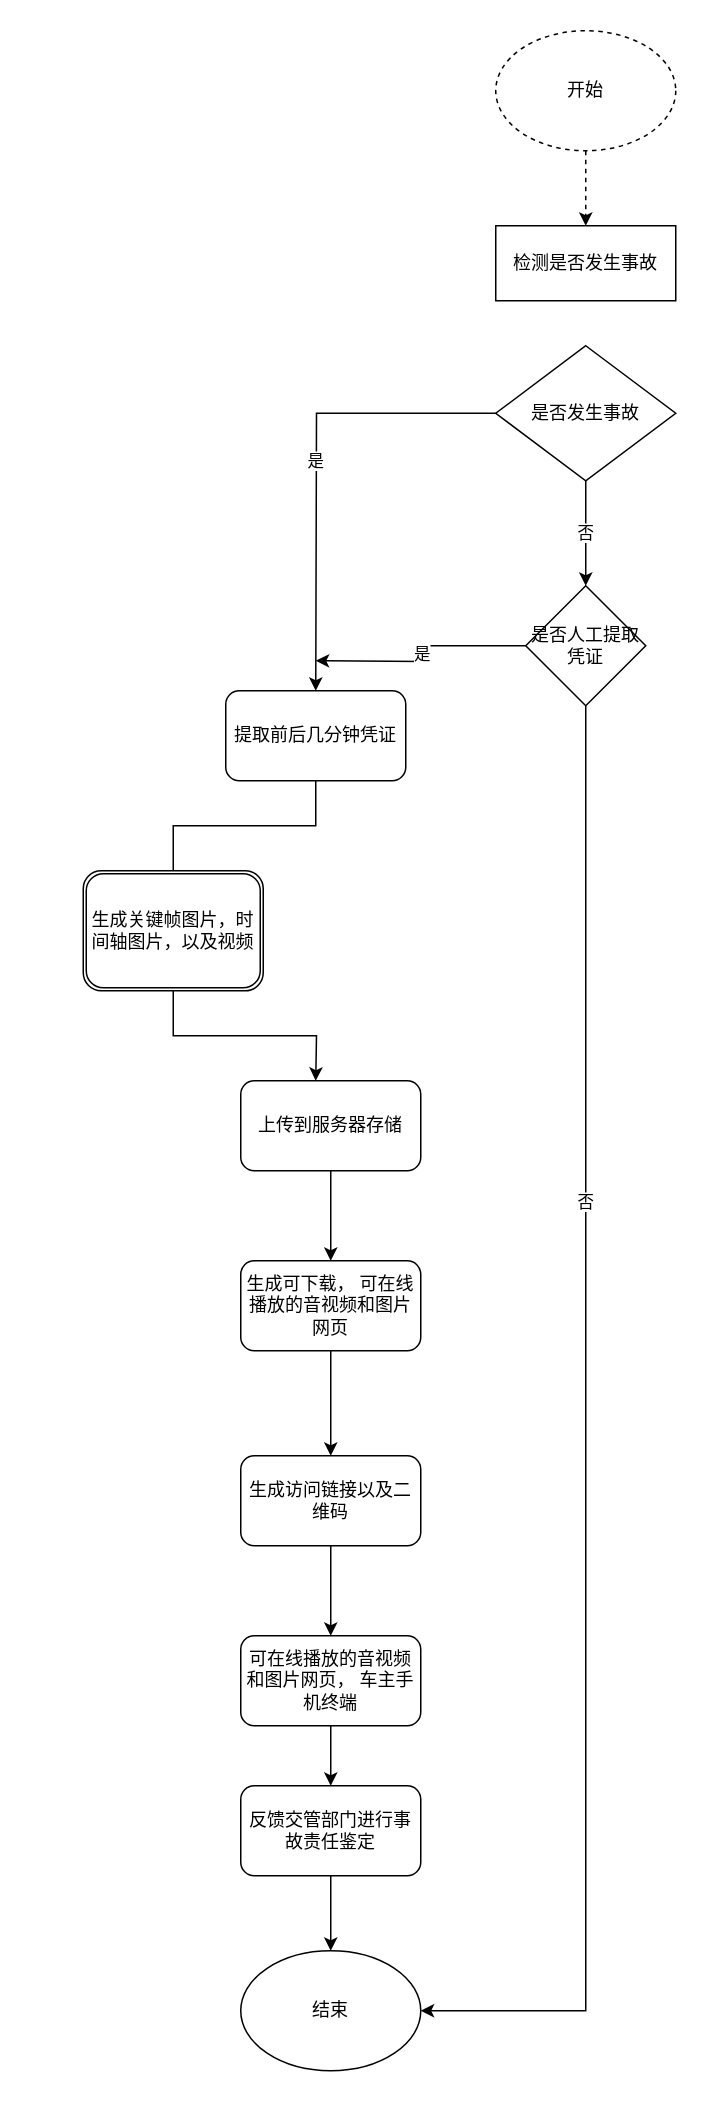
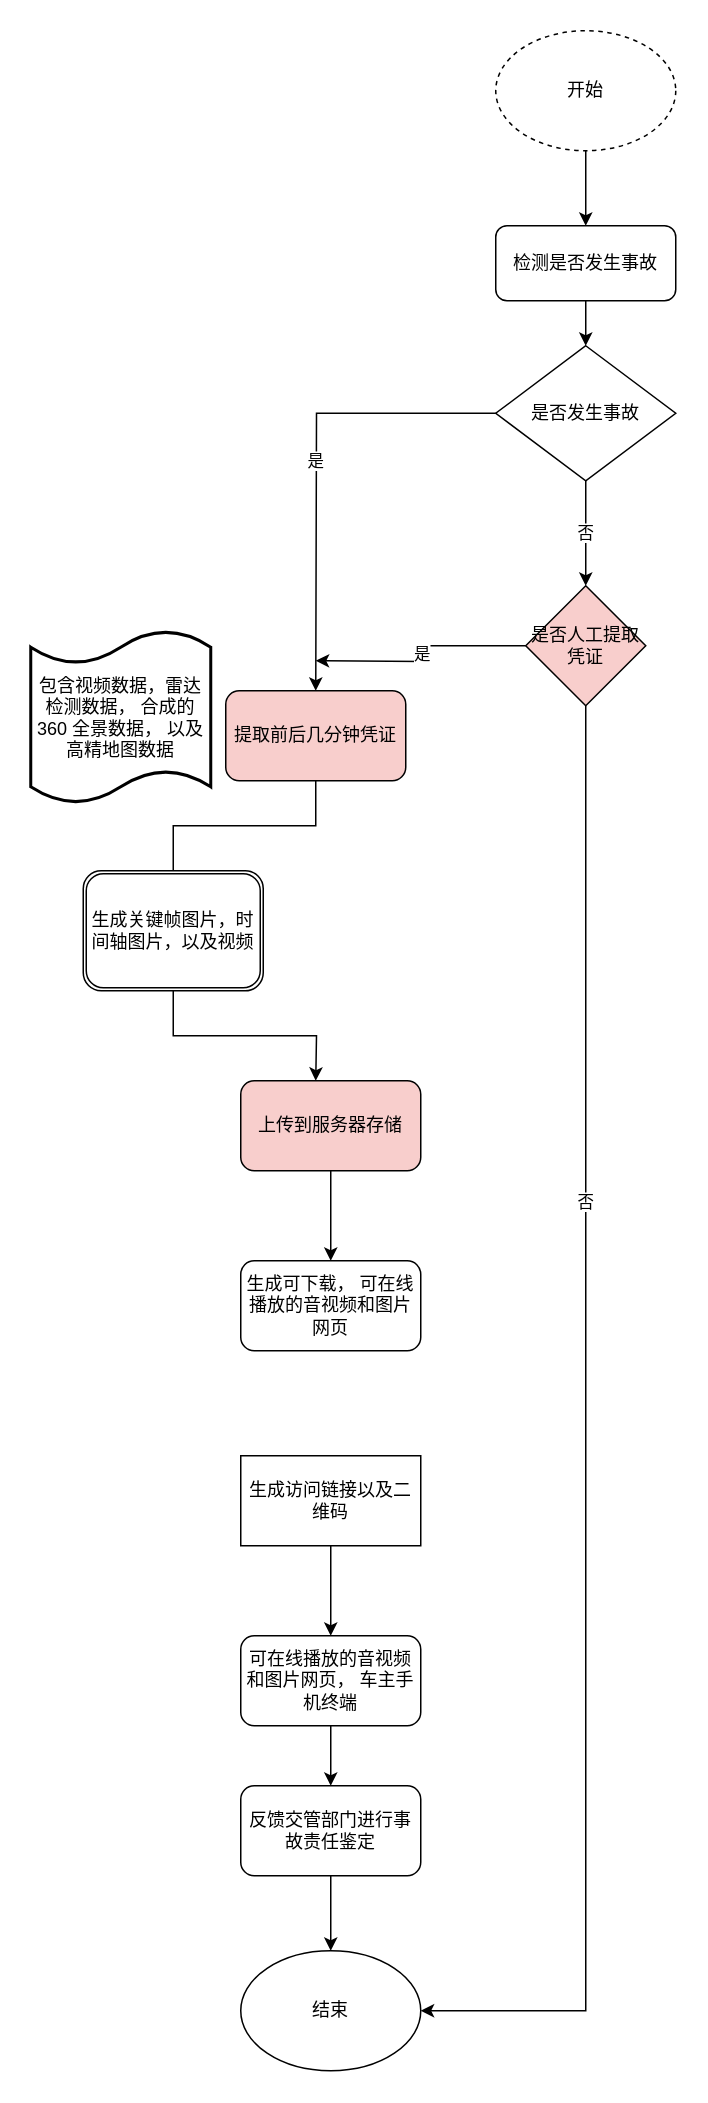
(586, 184) -> (586, 184)
(586, 263) -> (586, 263)
none -> (586, 318)
(586, 646) -> (586, 646)
none -> (121, 717)
(316, 736) -> (316, 736)
(331, 1126) -> (331, 1126)
(331, 1398) -> none
(331, 1501) -> (331, 1501)
